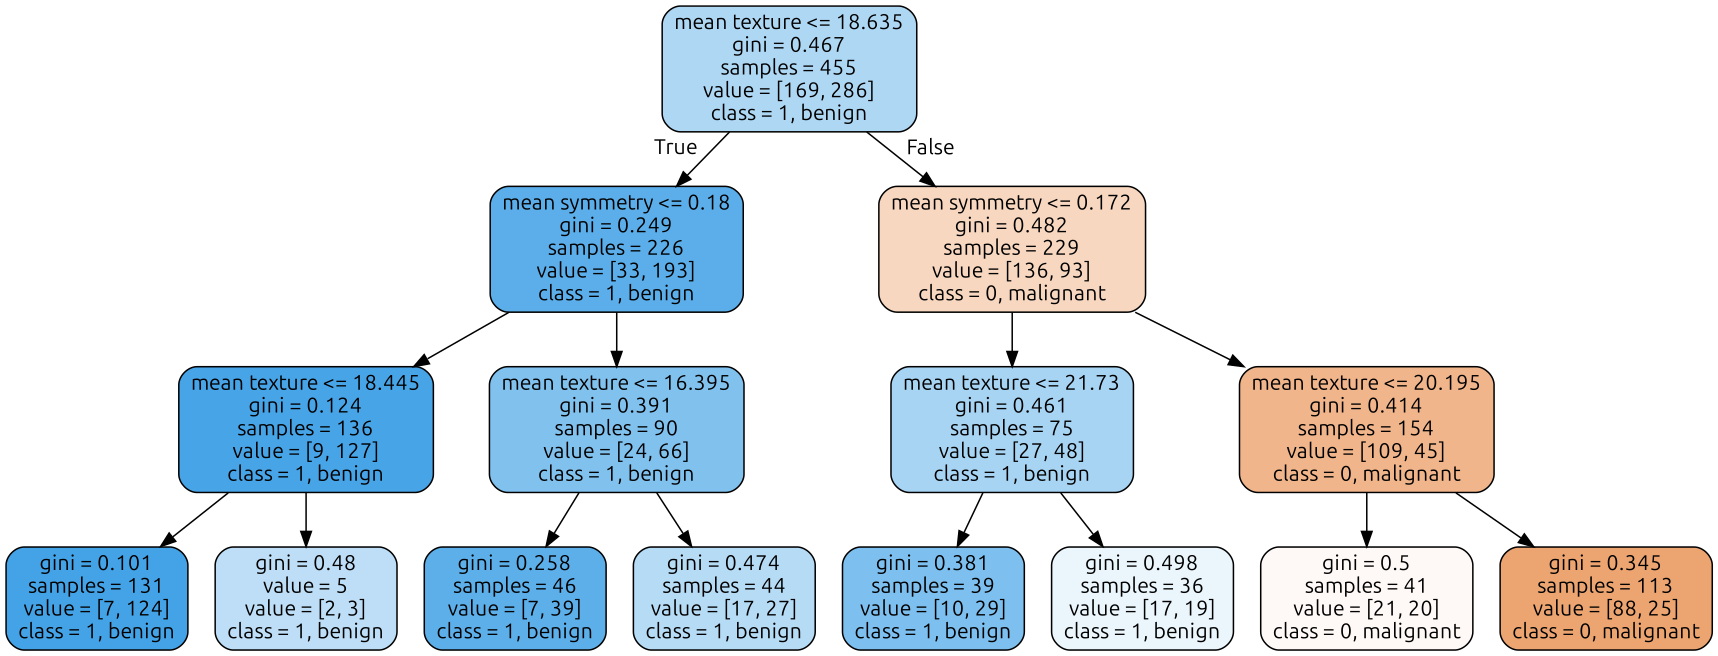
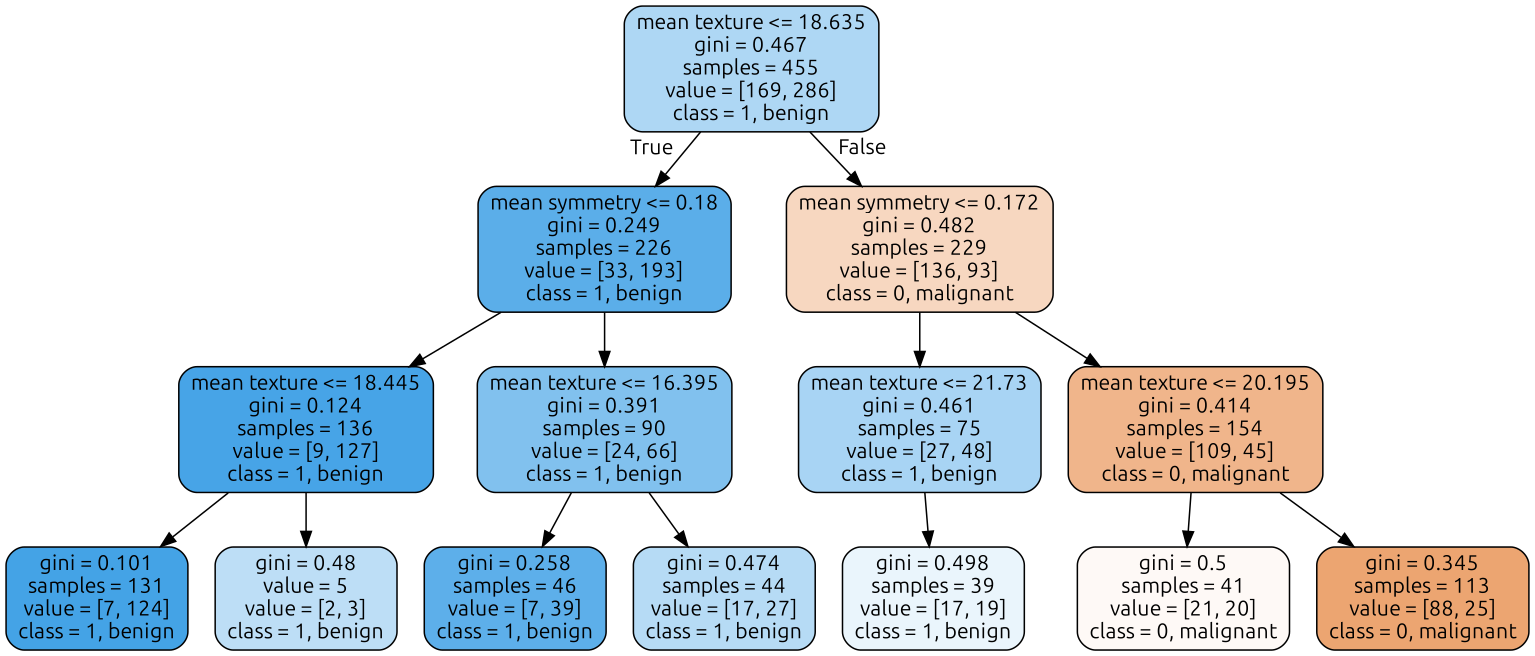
(933, 599) -> none
(1143, 599) -> (933, 599)
